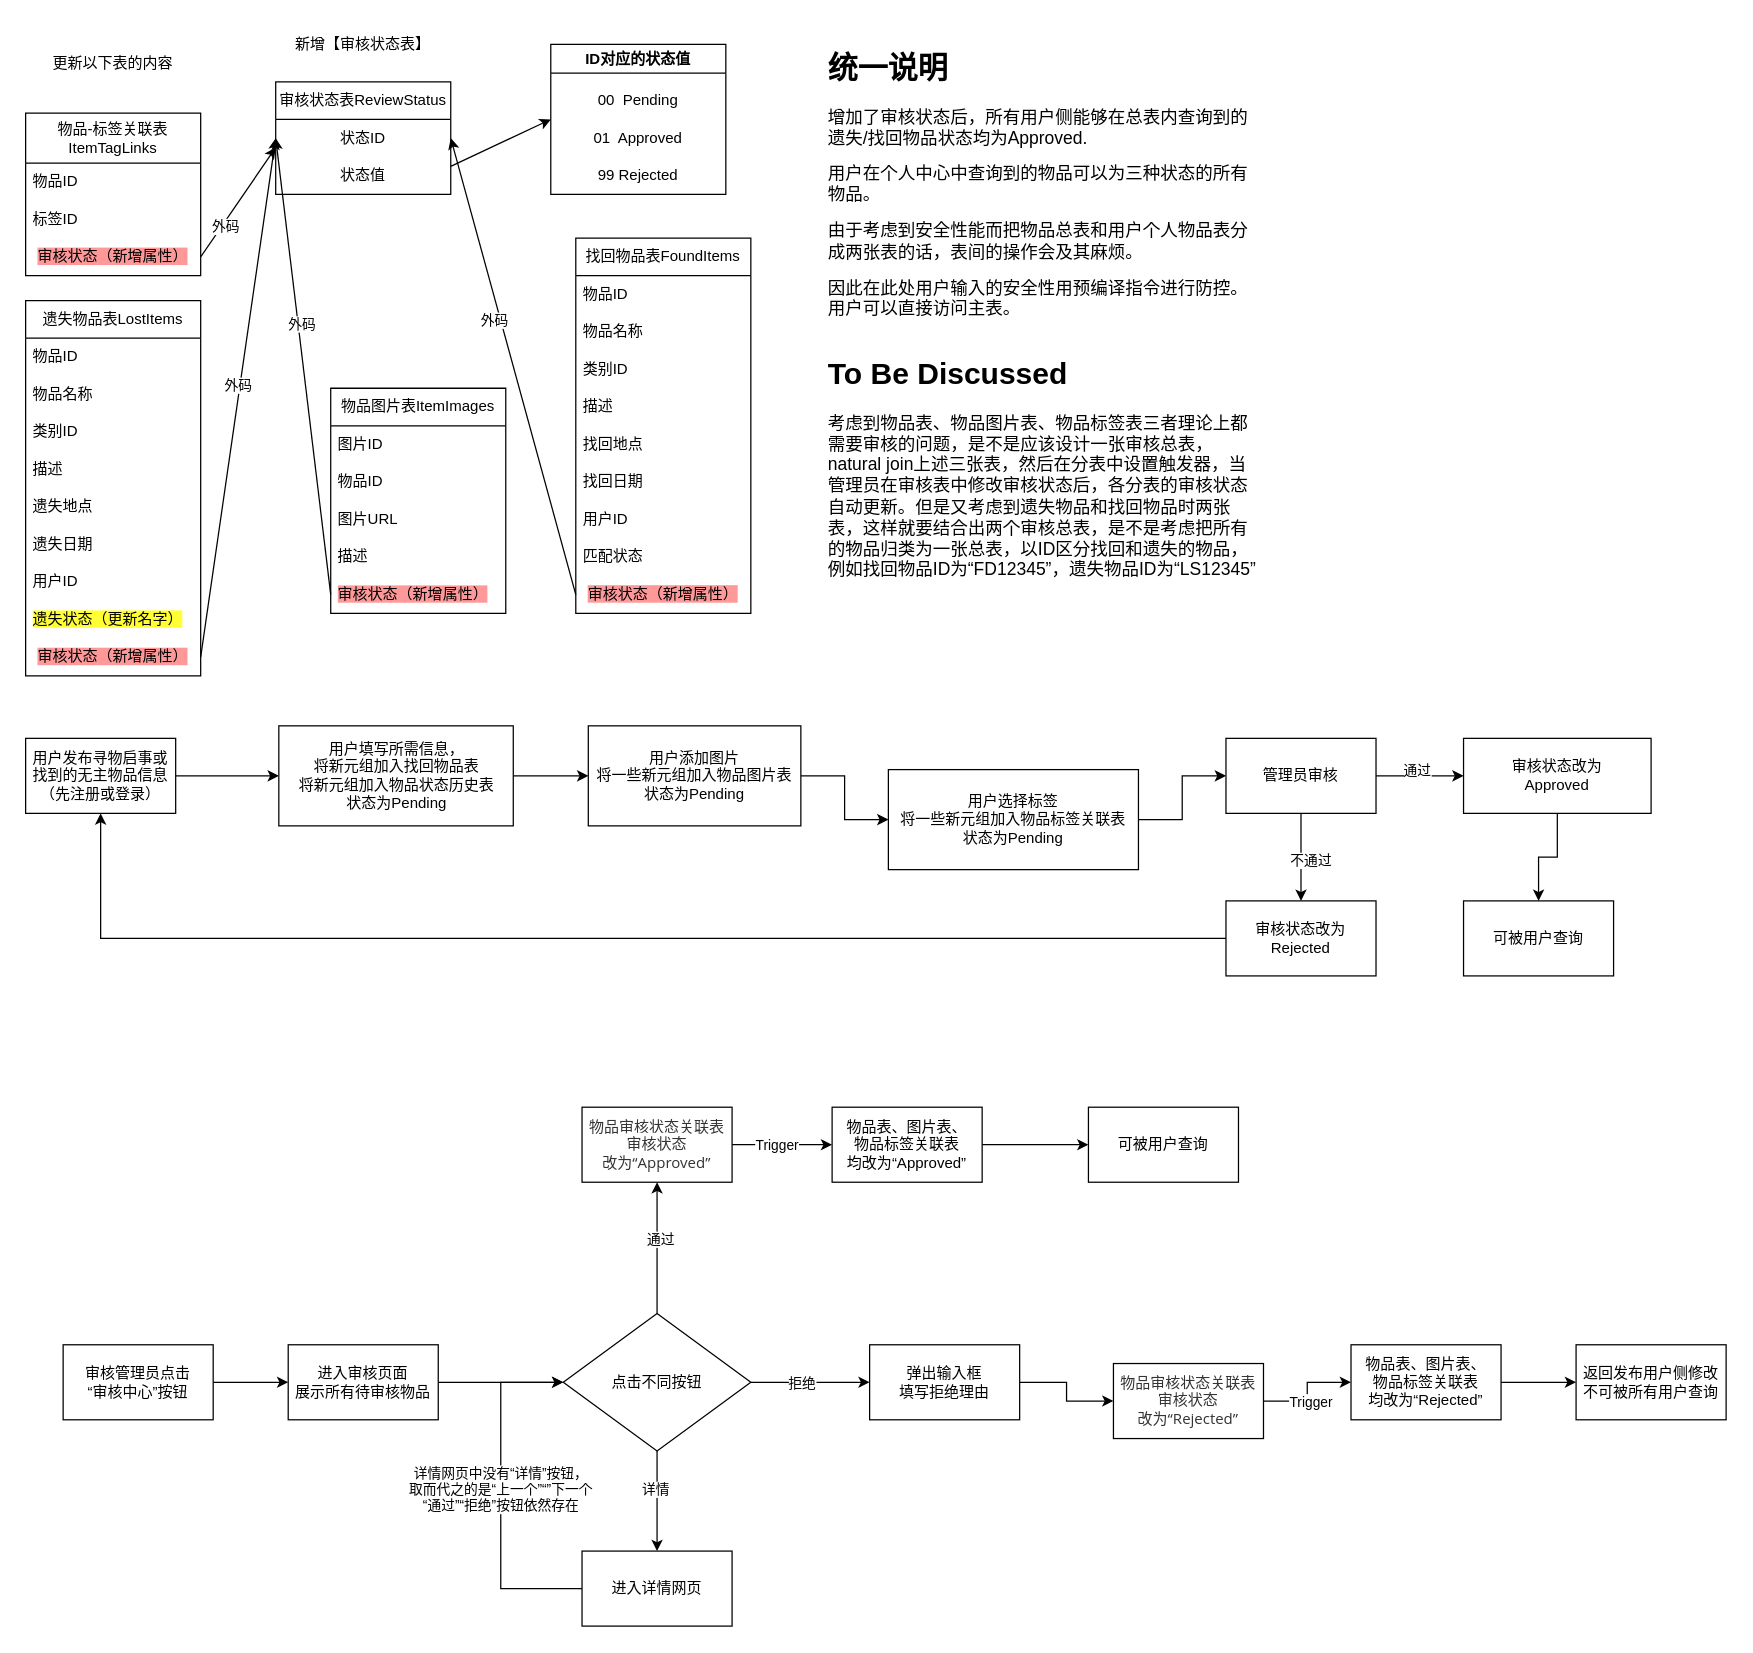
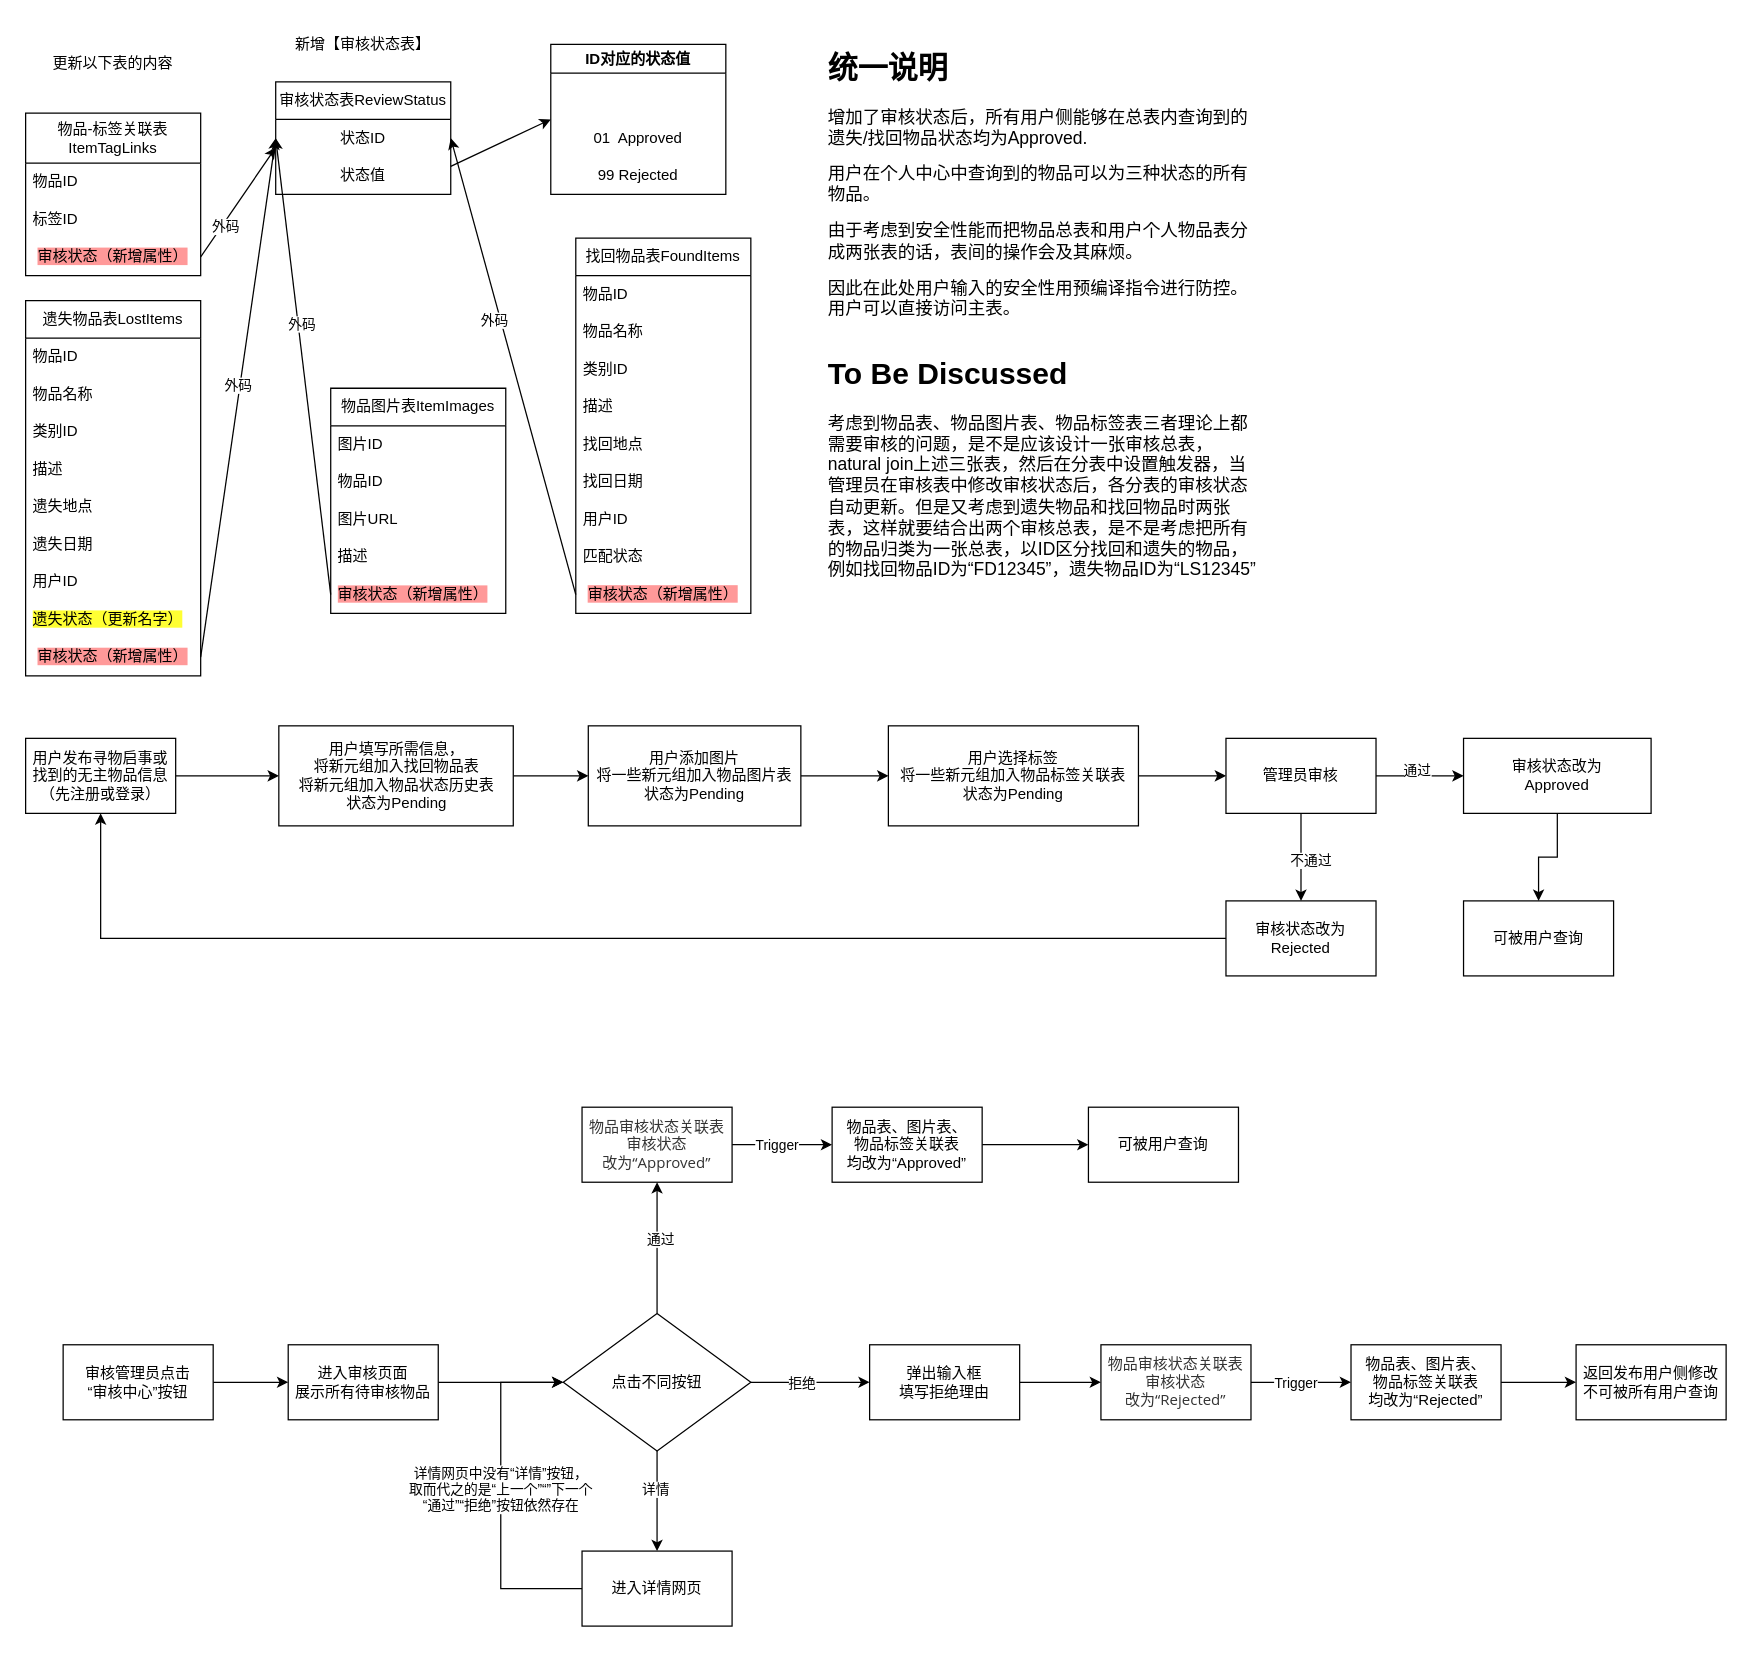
(638, 101) -> none
(1013, 819) -> (1013, 776)
(1188, 1401) -> (1176, 1382)
